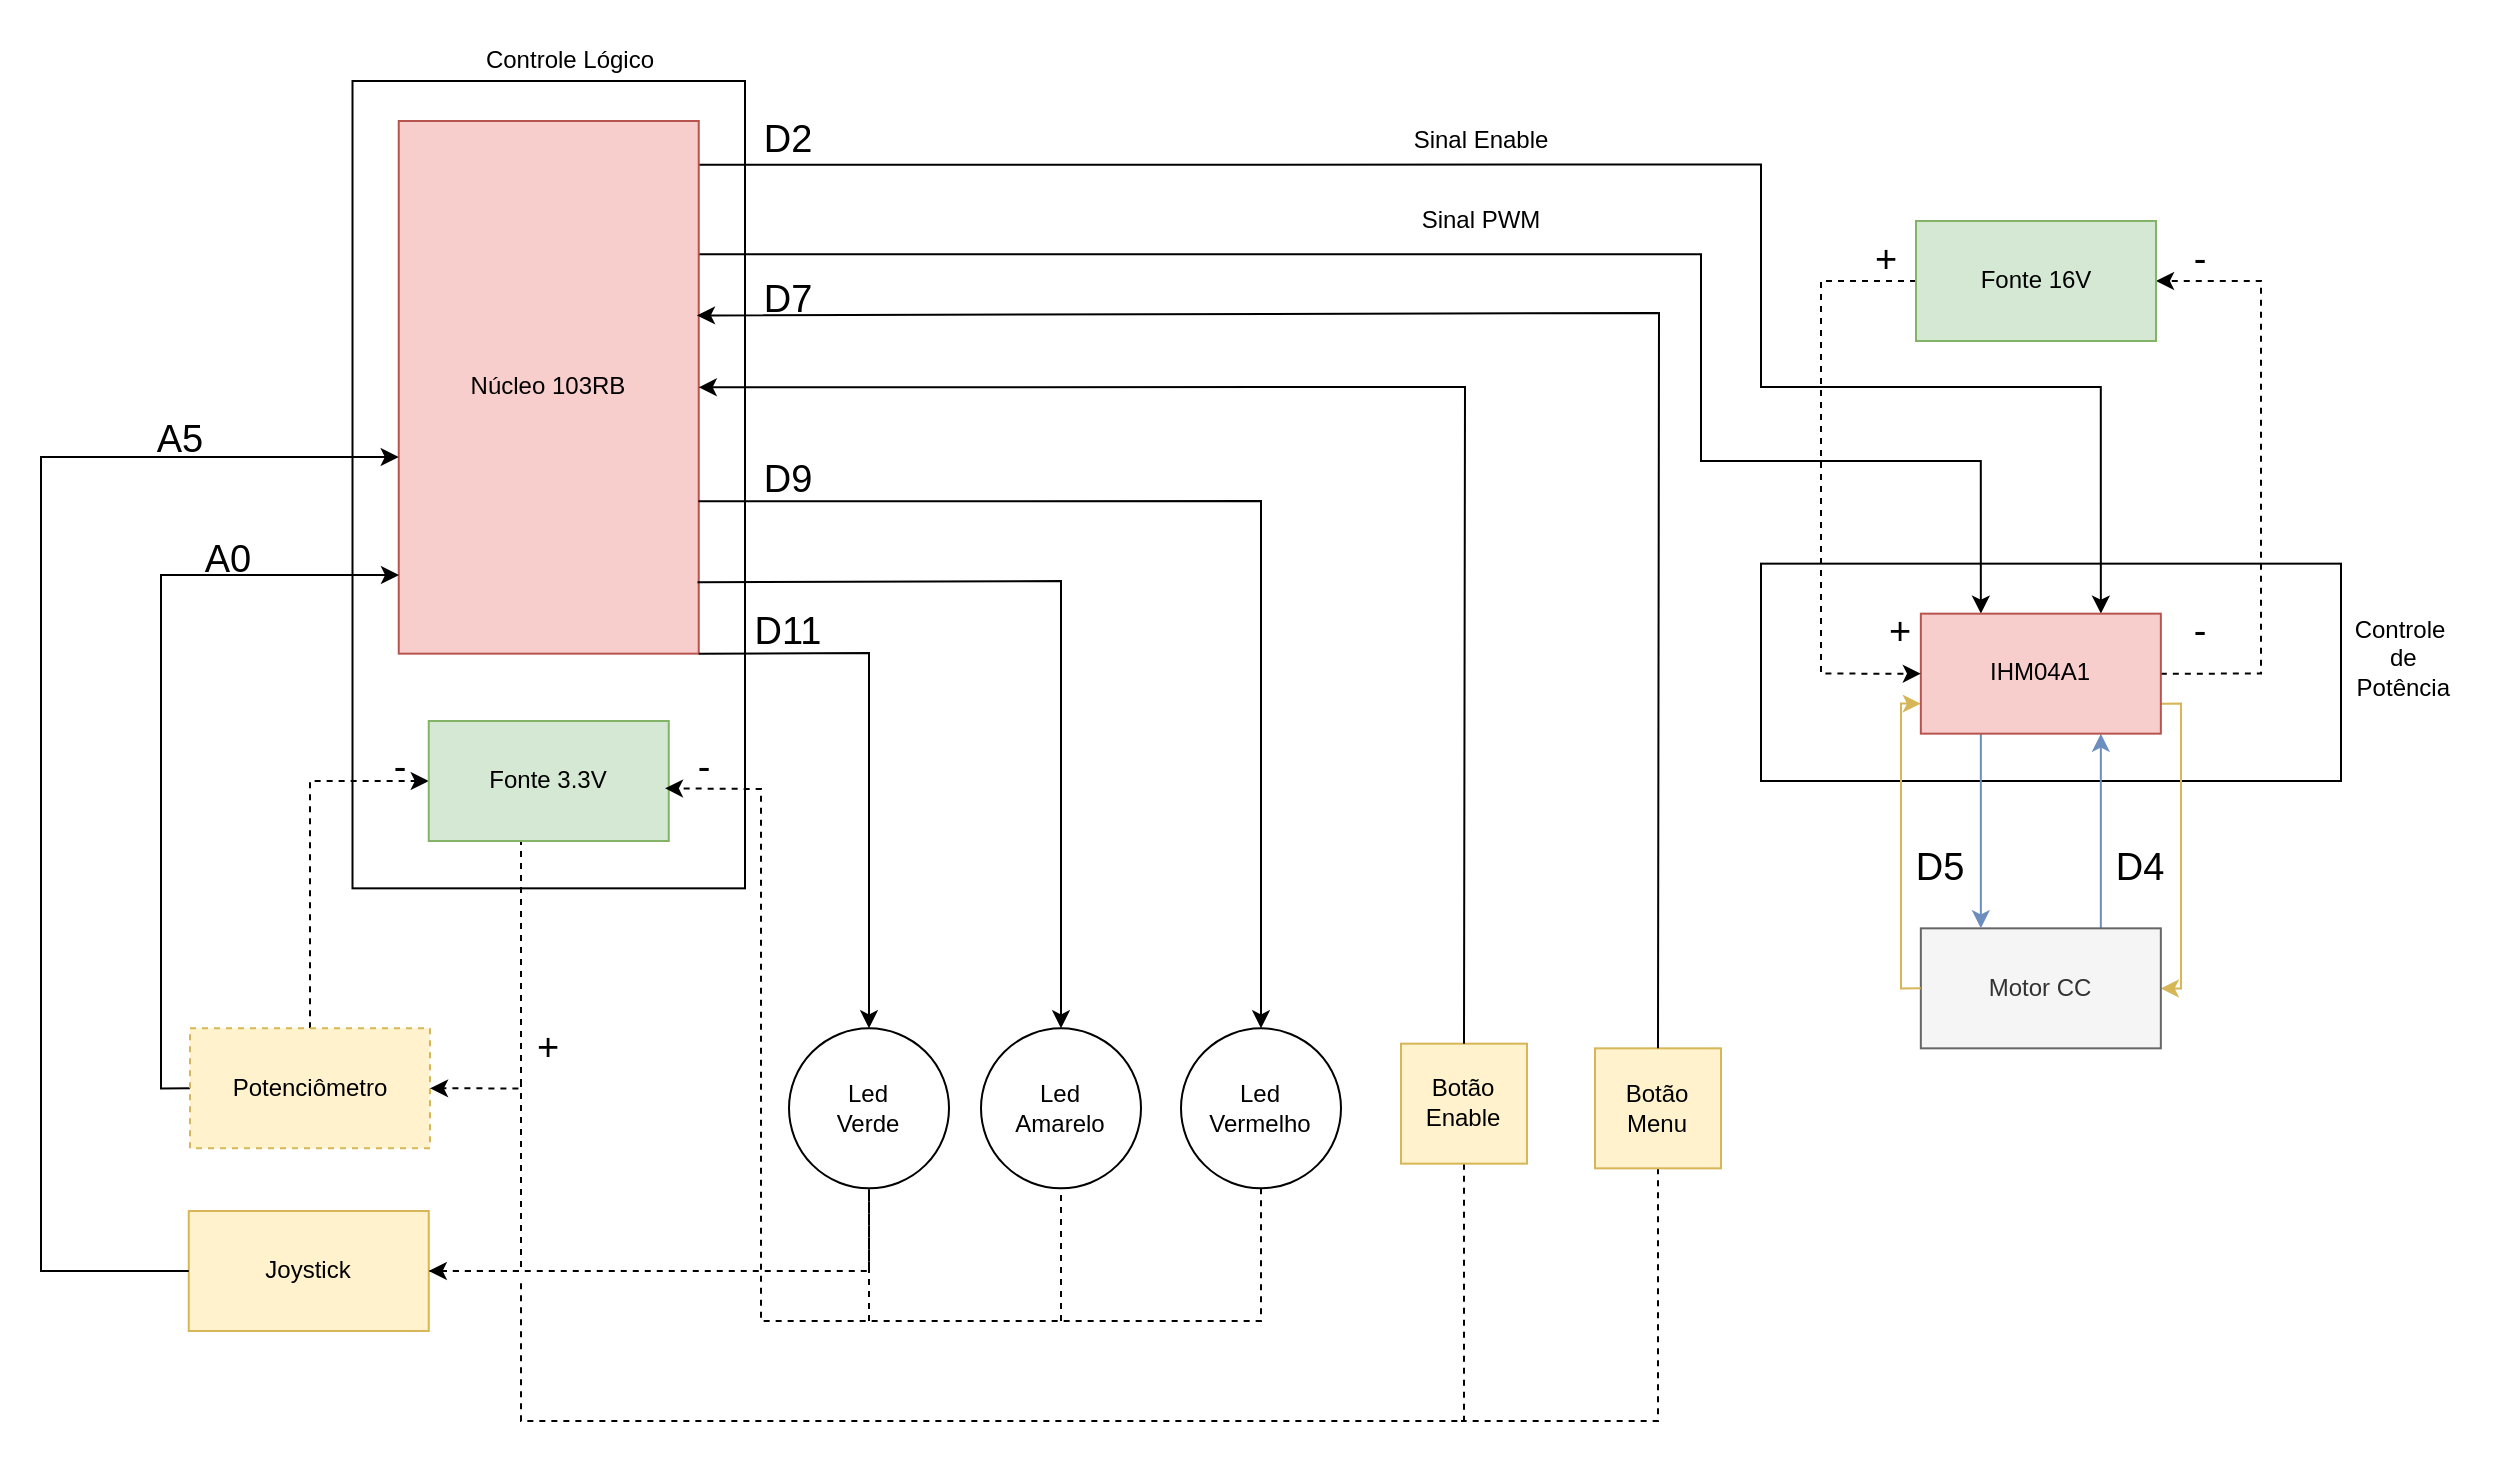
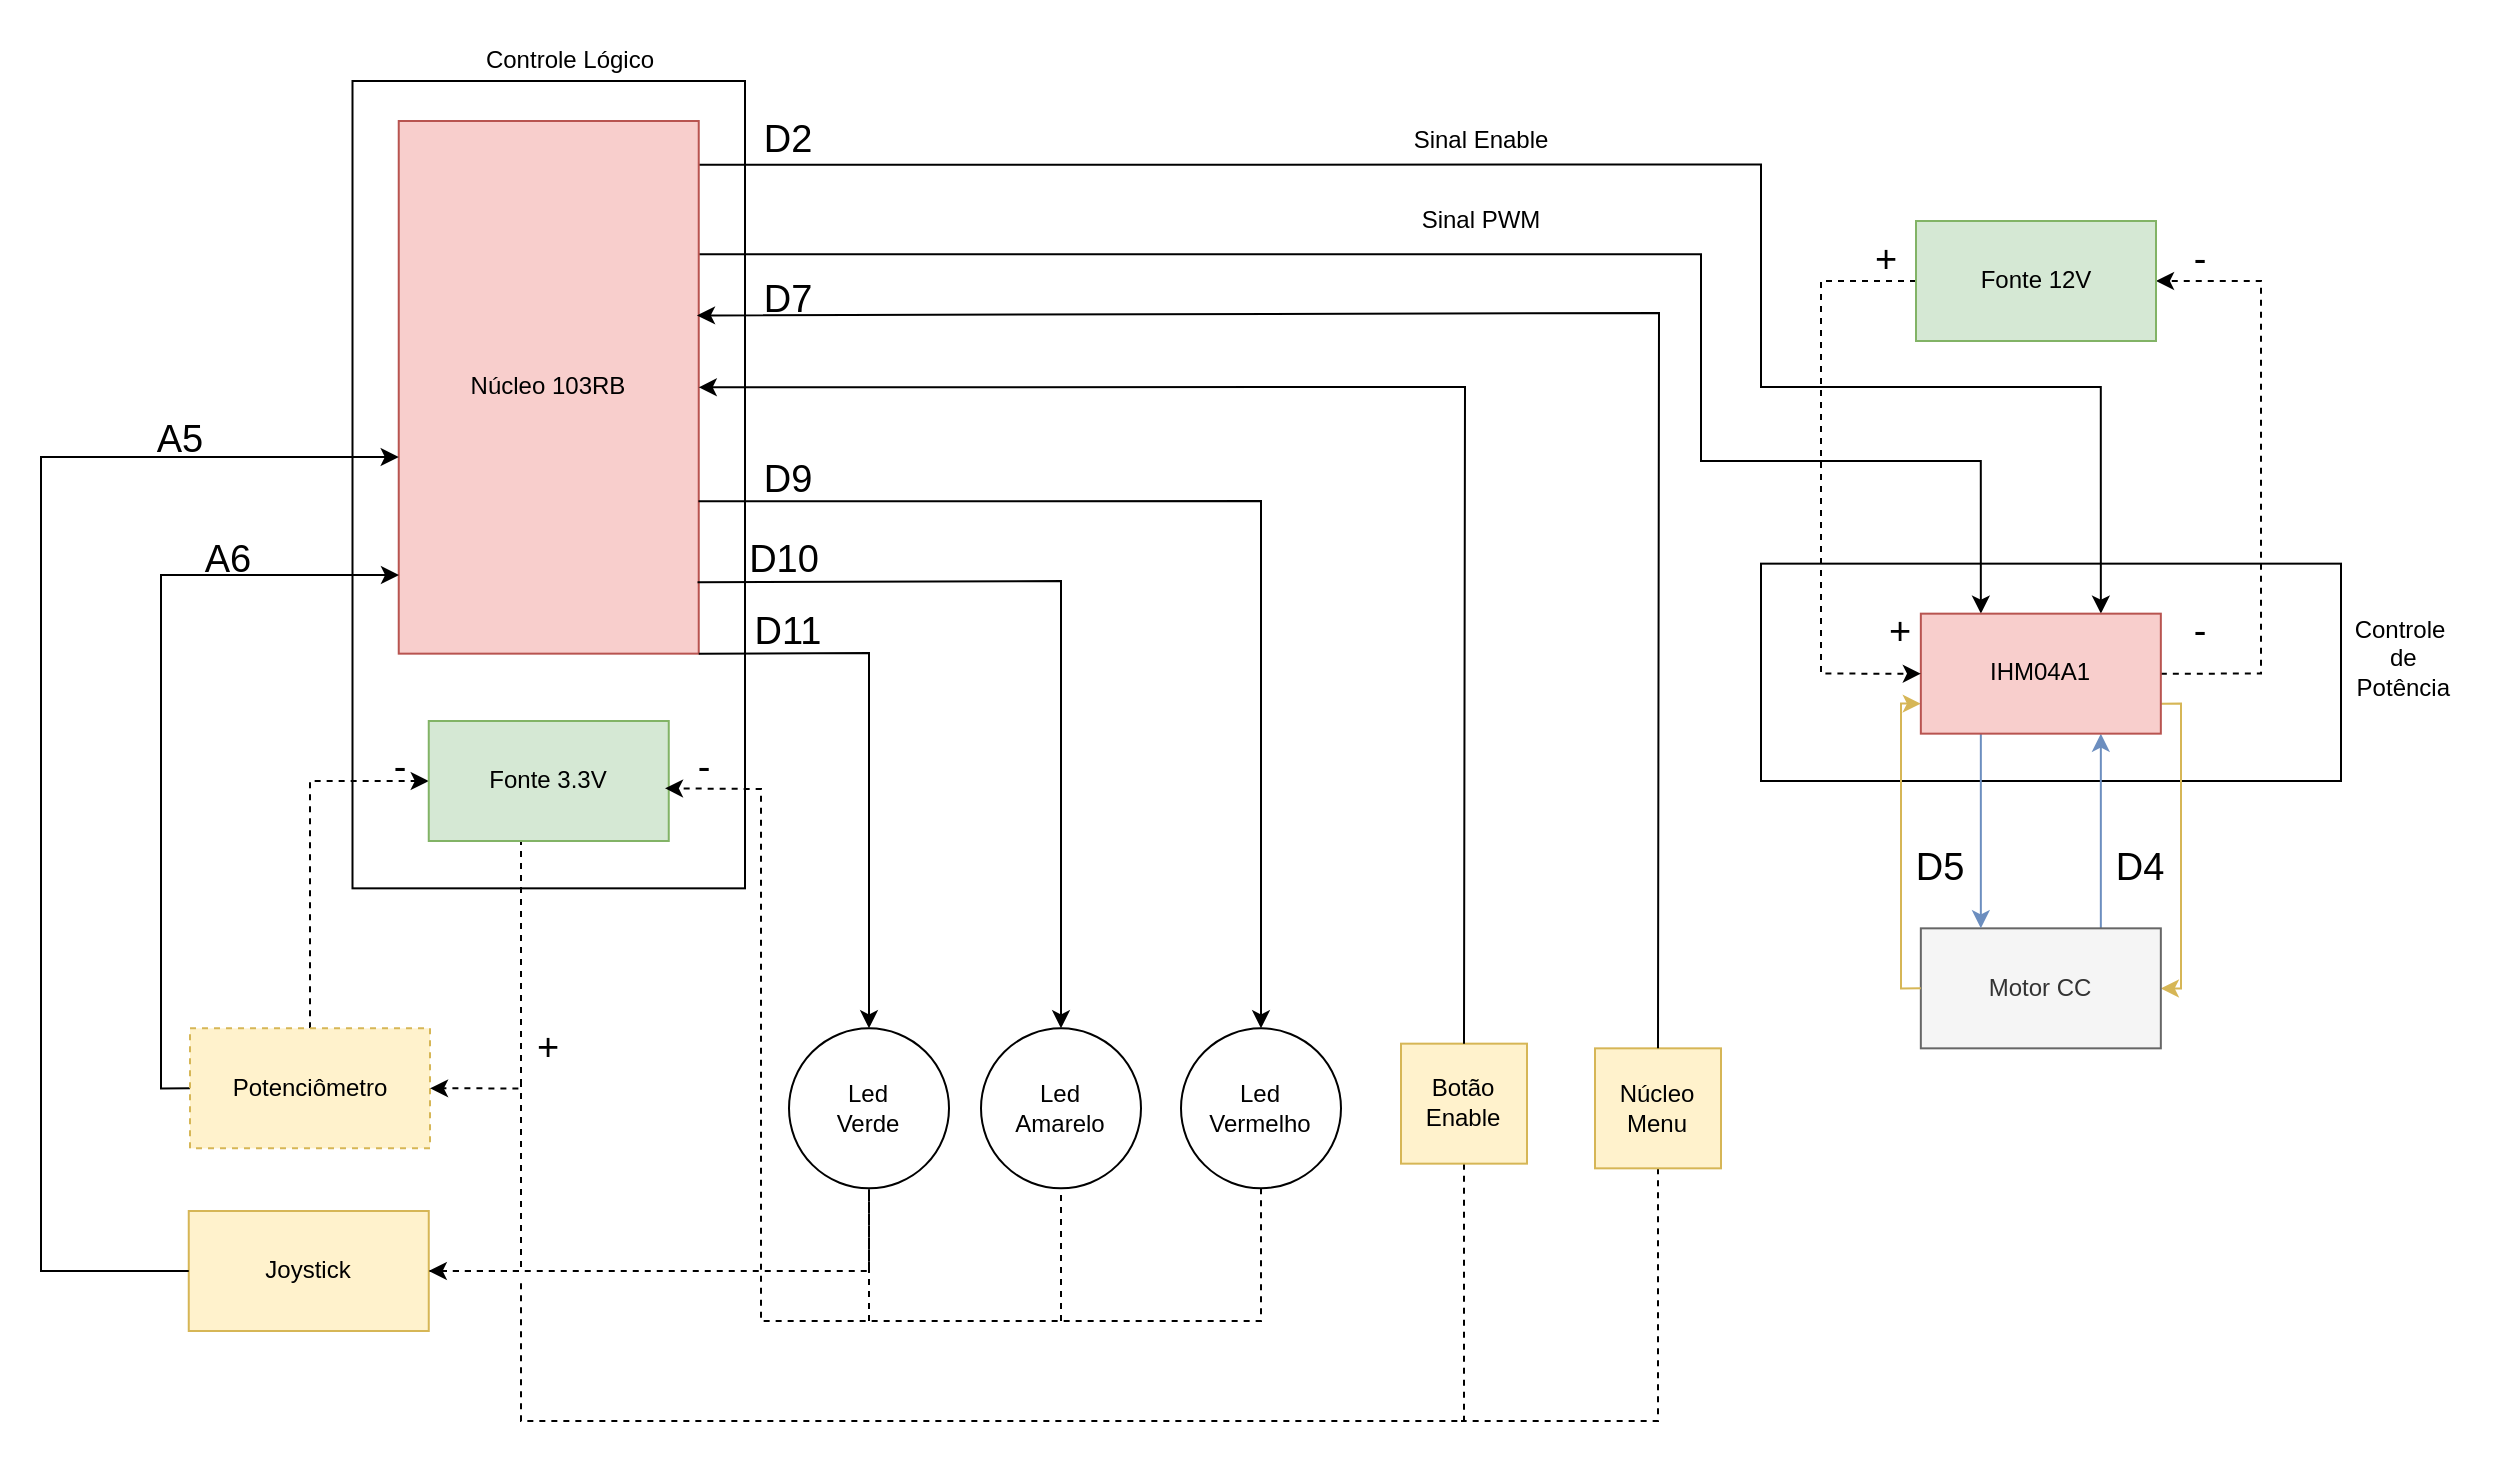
(2037, 281) -> (2037, 281)
(229, 561) -> (229, 561)
none -> (785, 561)
(1658, 1109) -> (1658, 1109)
